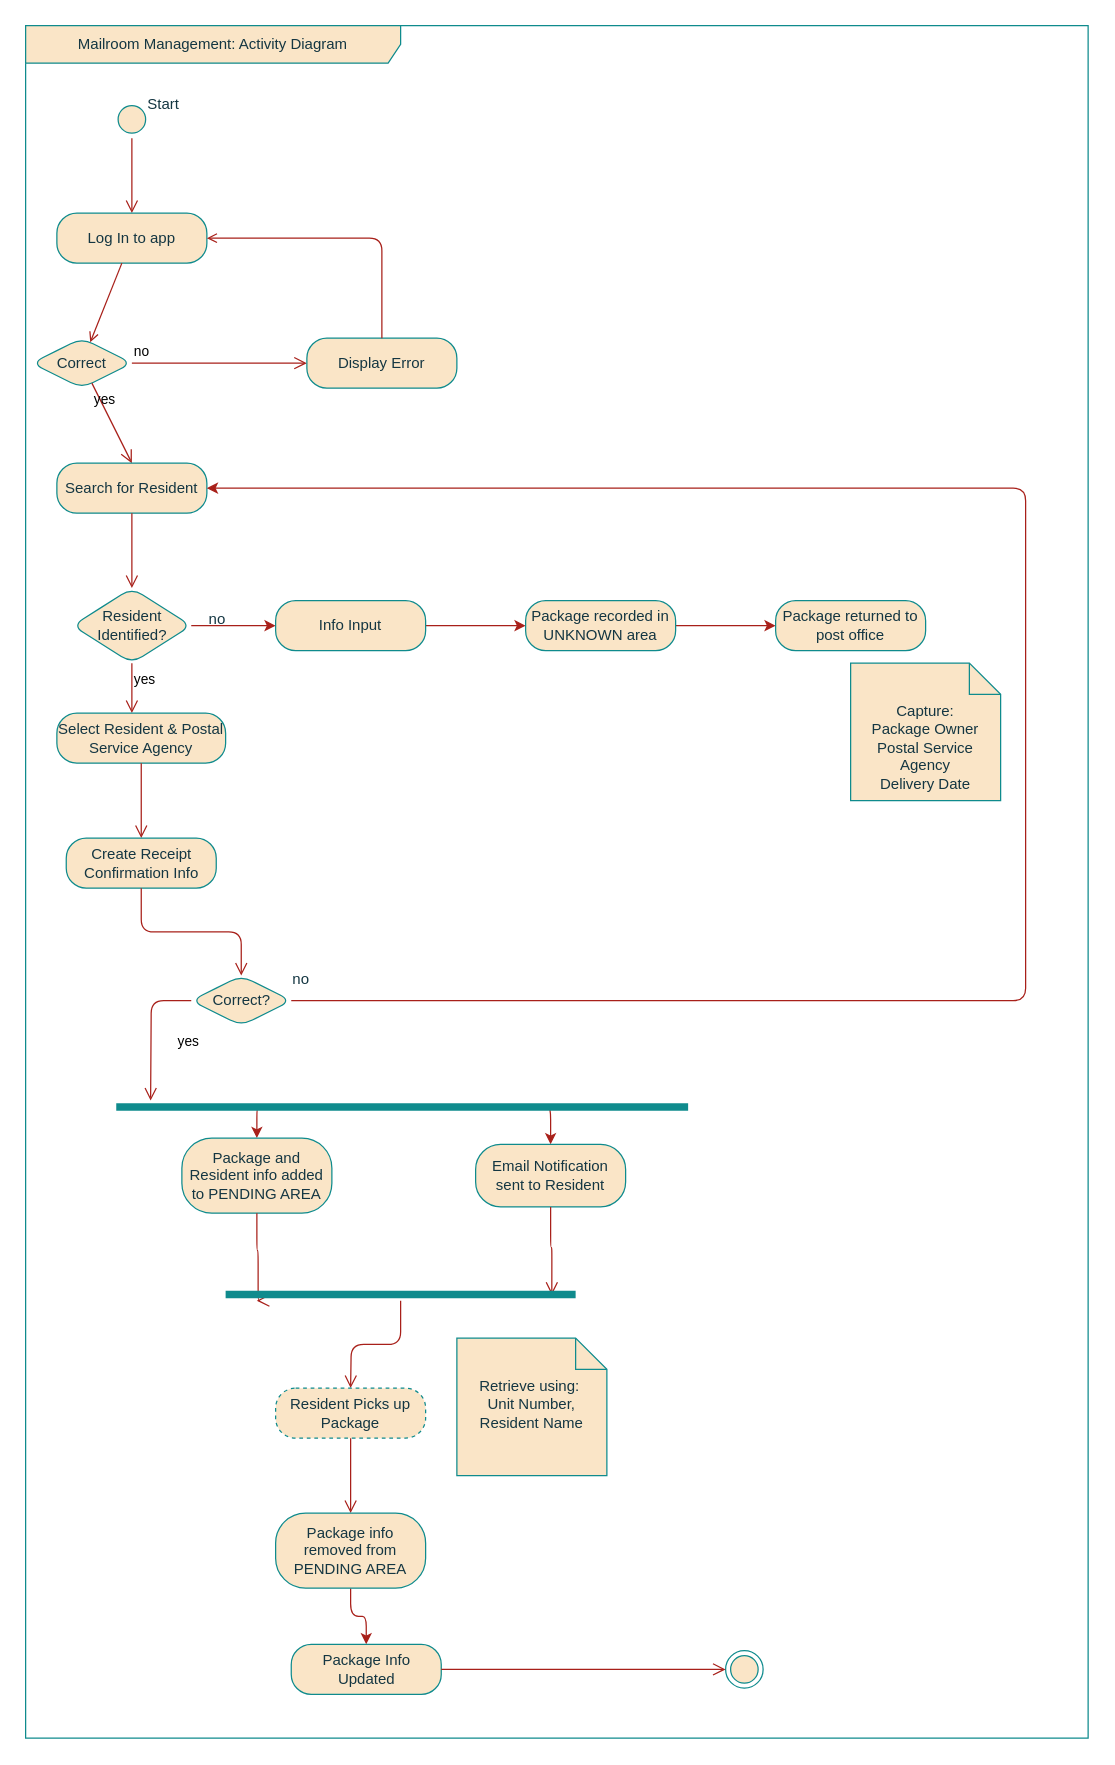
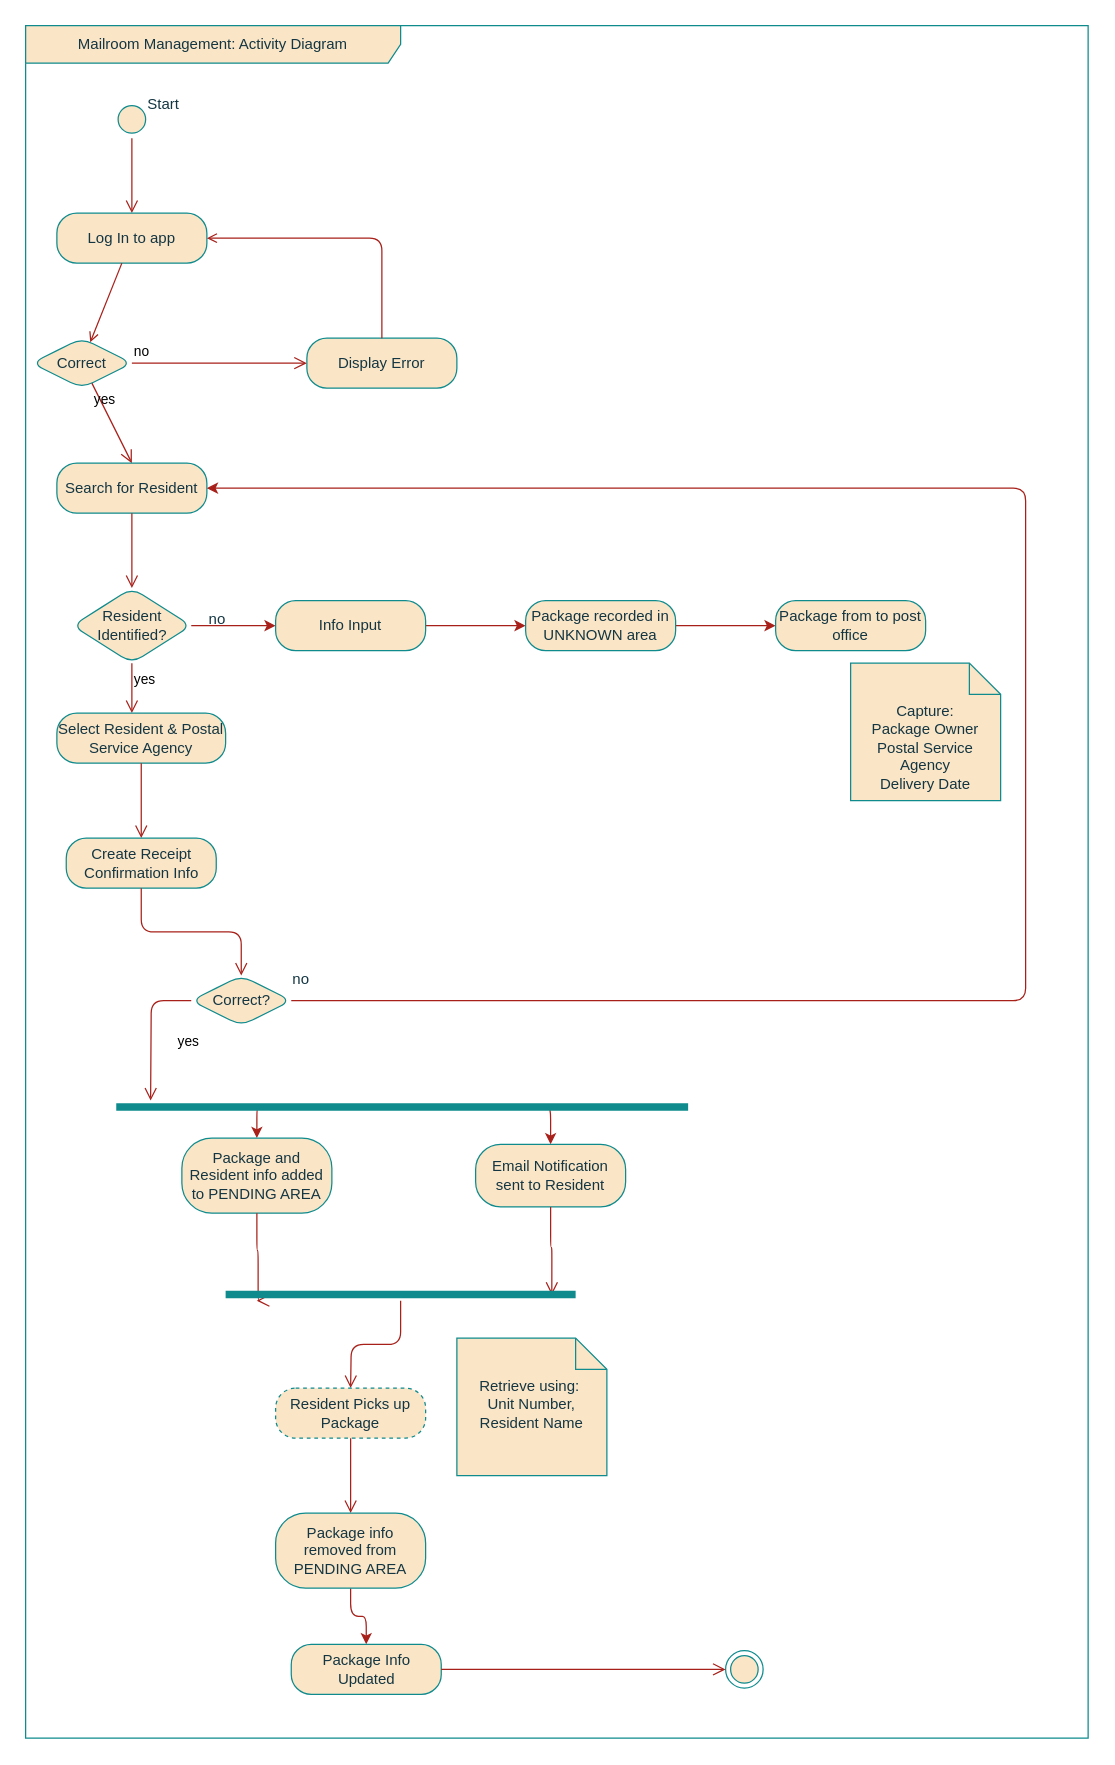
(851, 626) -> (851, 626)
